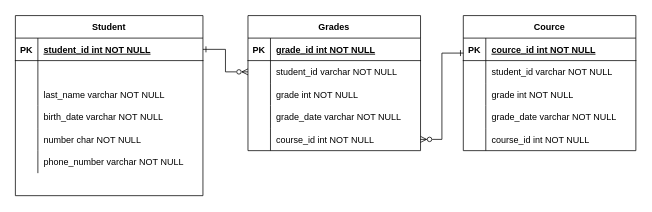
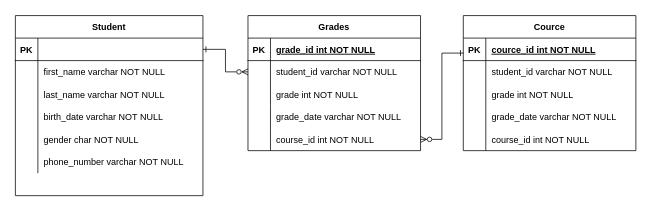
(120, 49) -> none
none -> (120, 72)
(90, 140) -> (90, 140)
